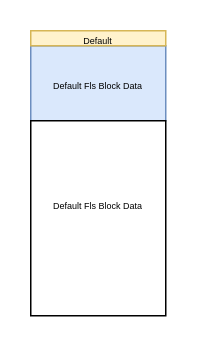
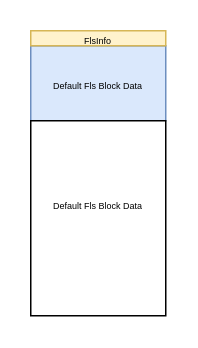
(98, 38) -> (98, 38)
